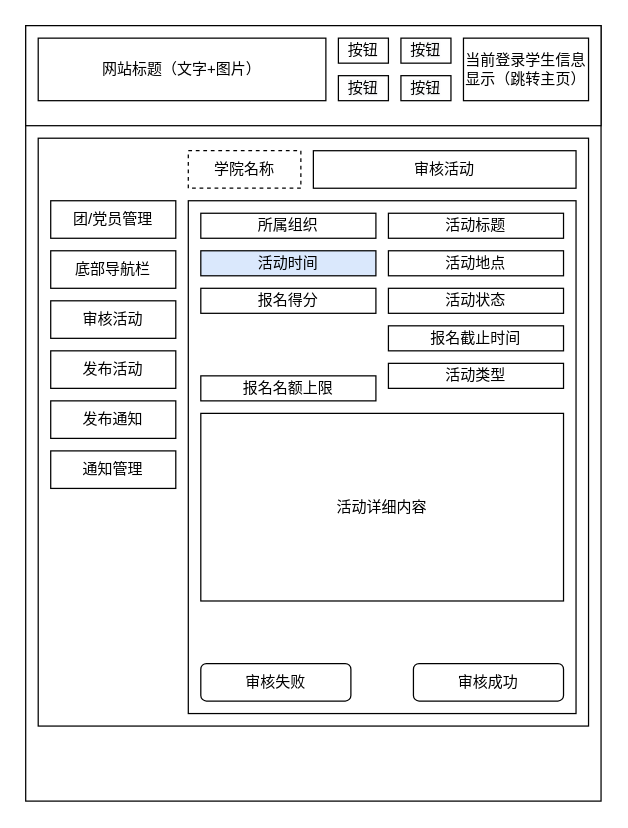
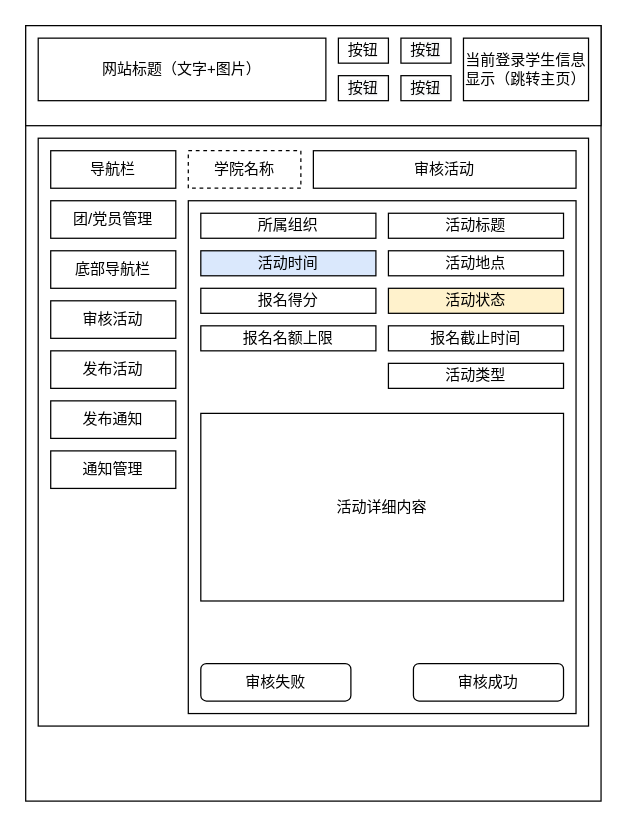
none -> (113, 169)
(476, 301) -> (476, 301)
(288, 388) -> (288, 338)
